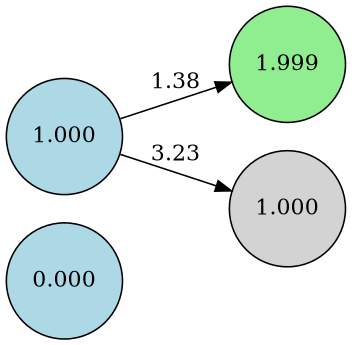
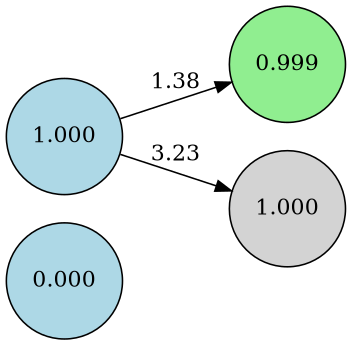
(287, 64) -> (287, 64)
